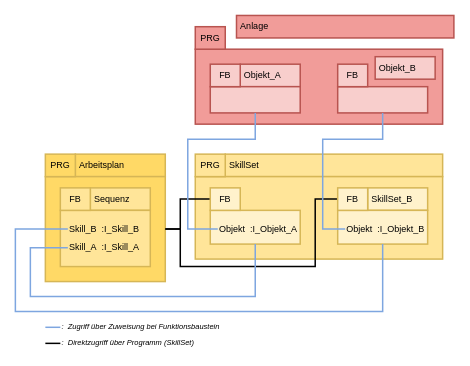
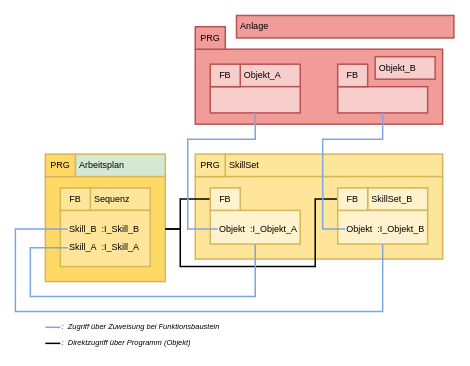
(120, 165) -> (120, 165)
(153, 342) -> (152, 342)
